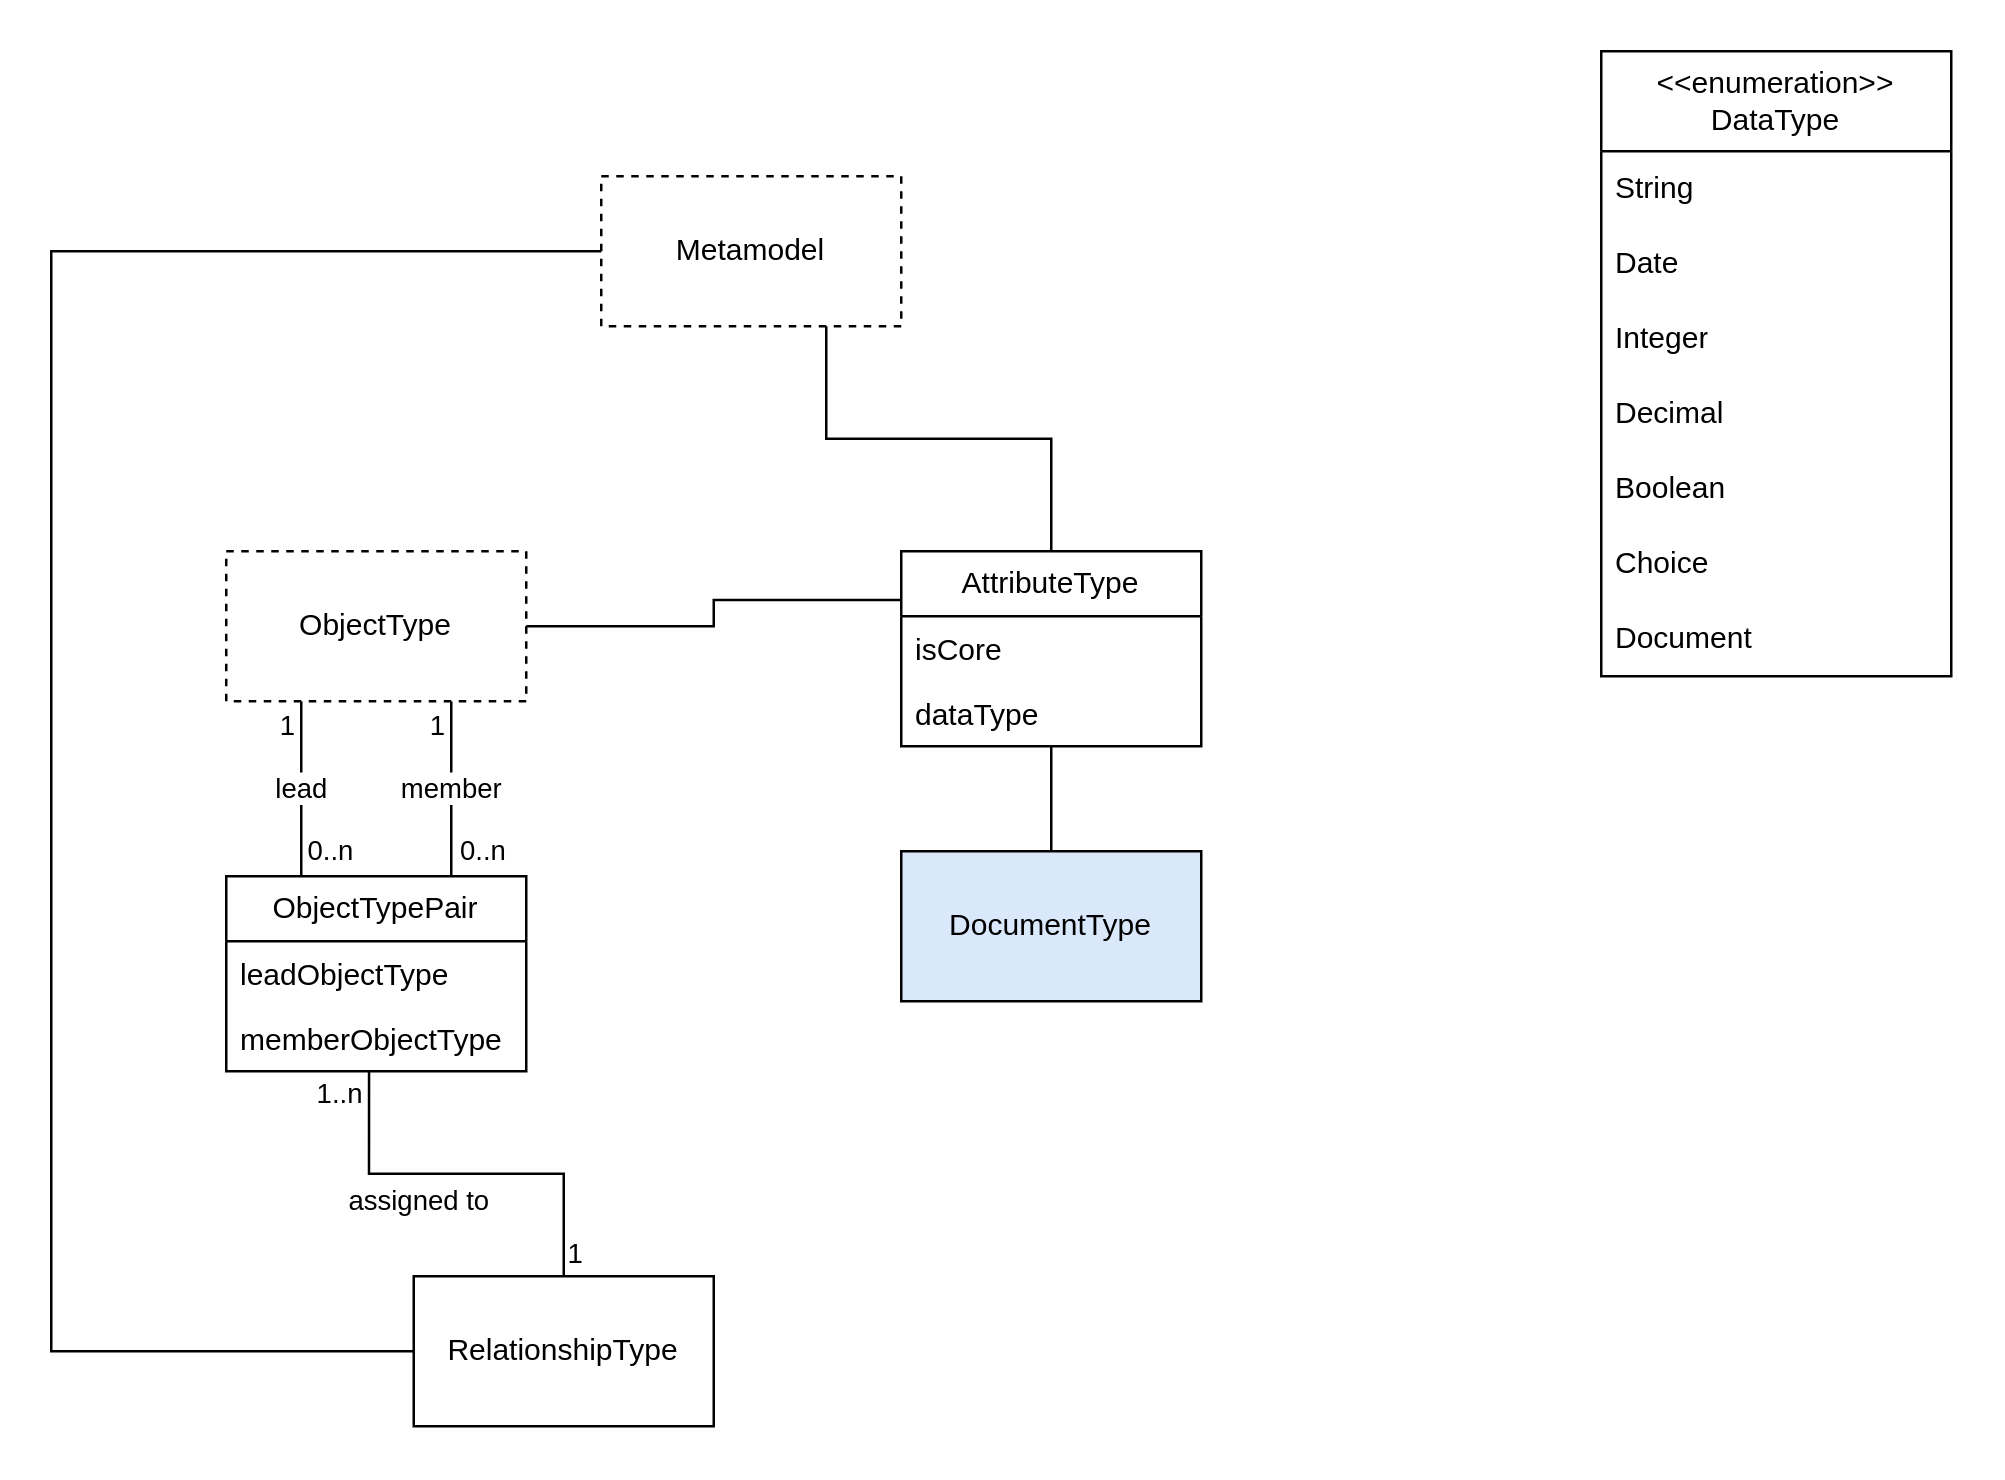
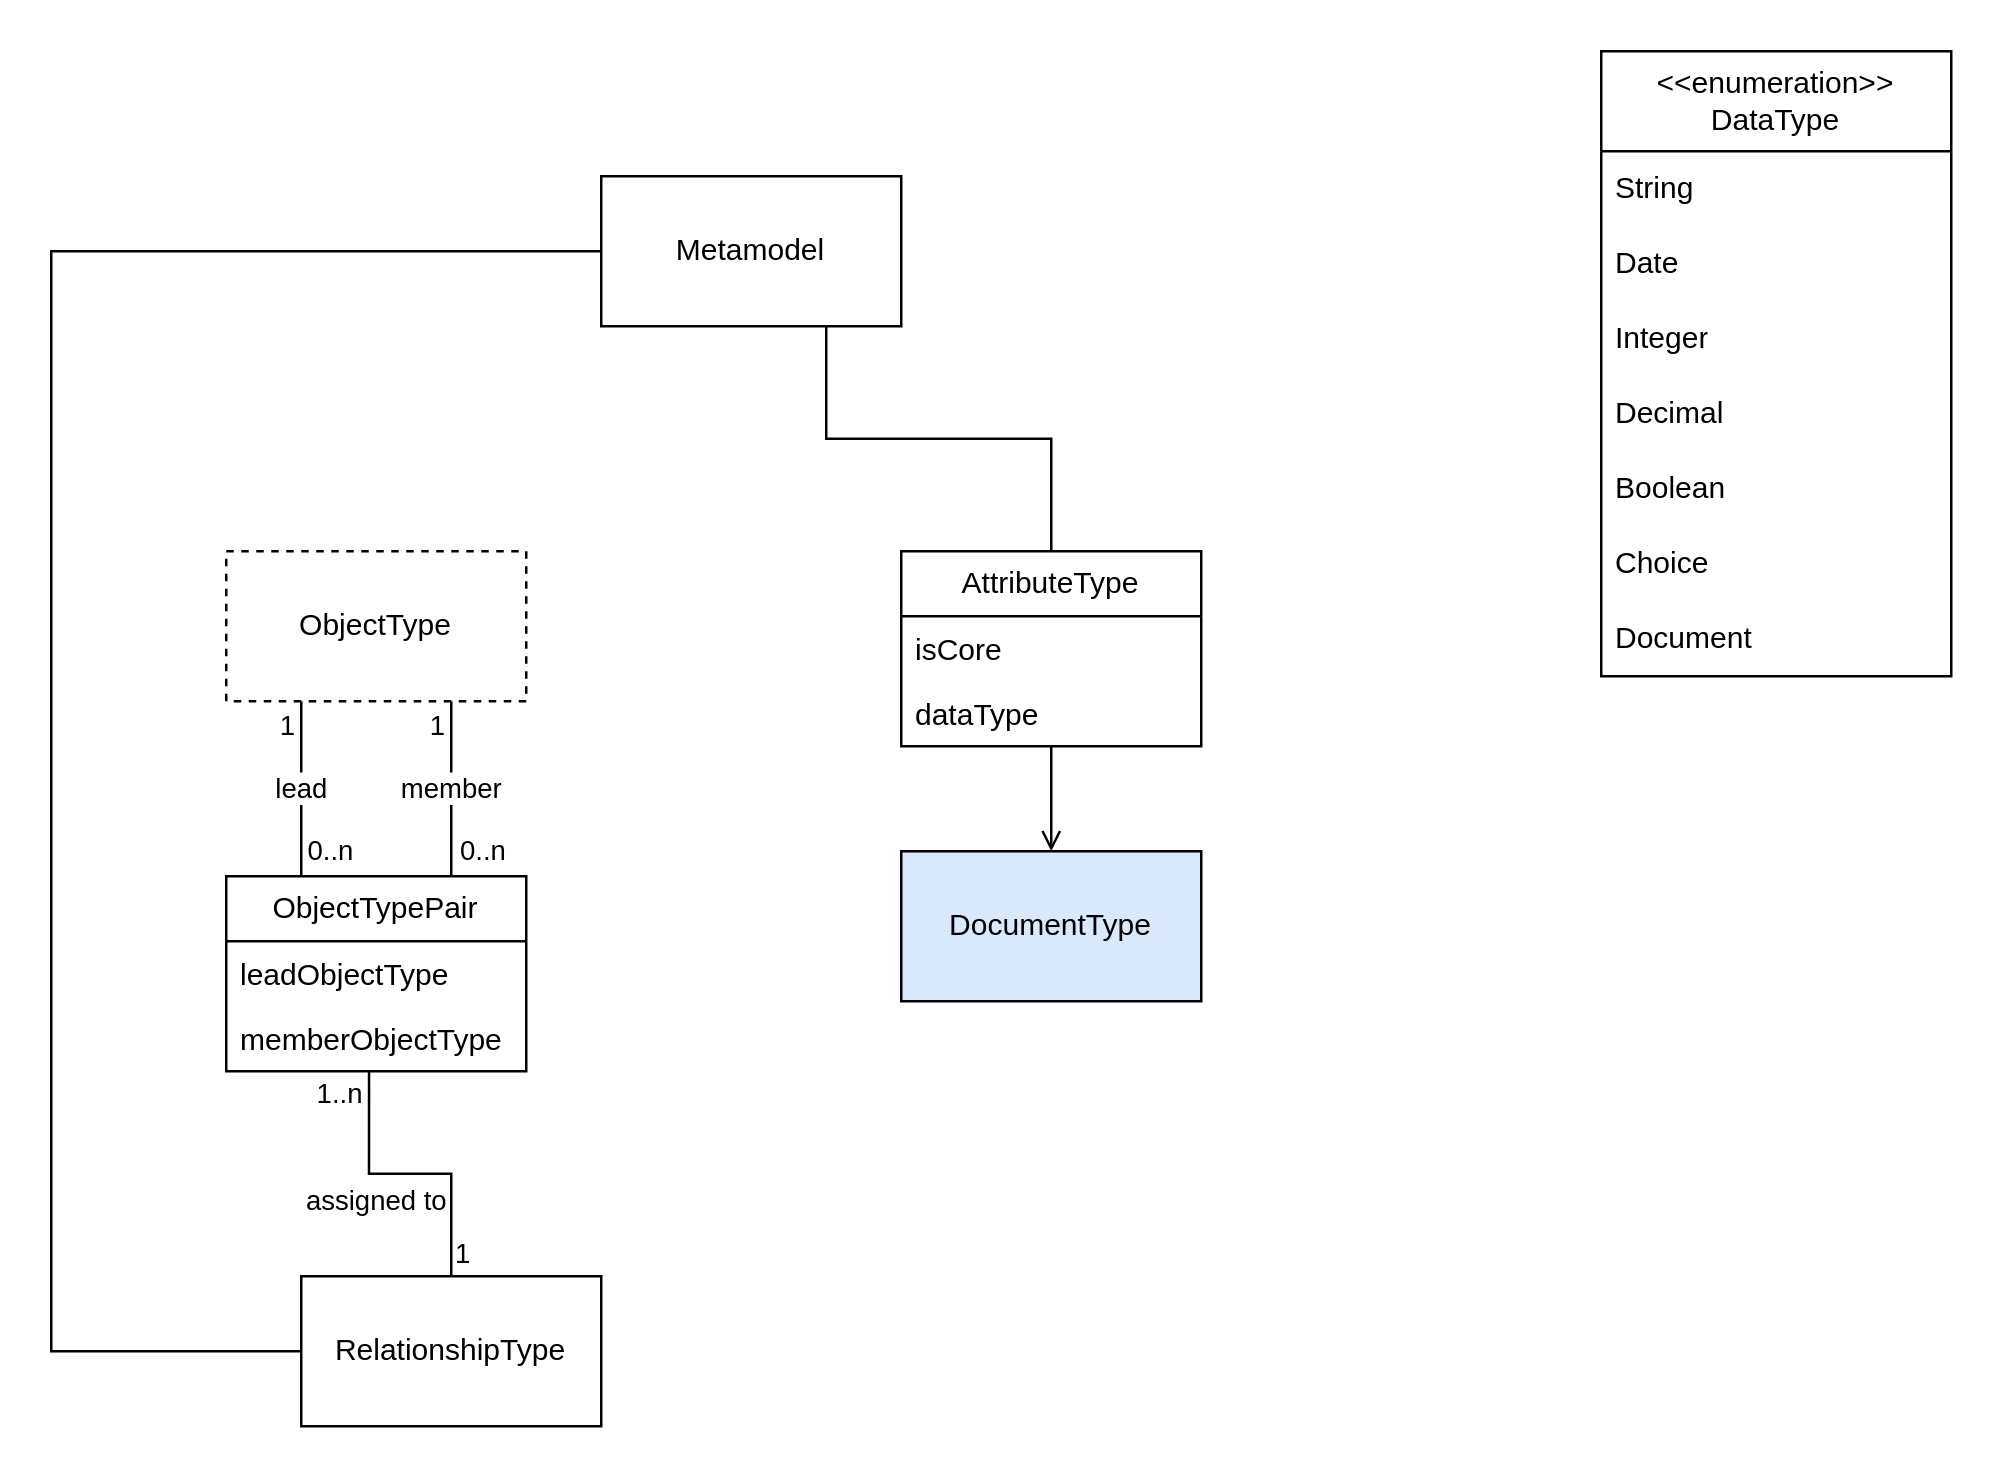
(751, 251) -> (751, 251)
(714, 615) -> none
(1051, 844) -> (1051, 842)
(564, 1351) -> (451, 1351)
